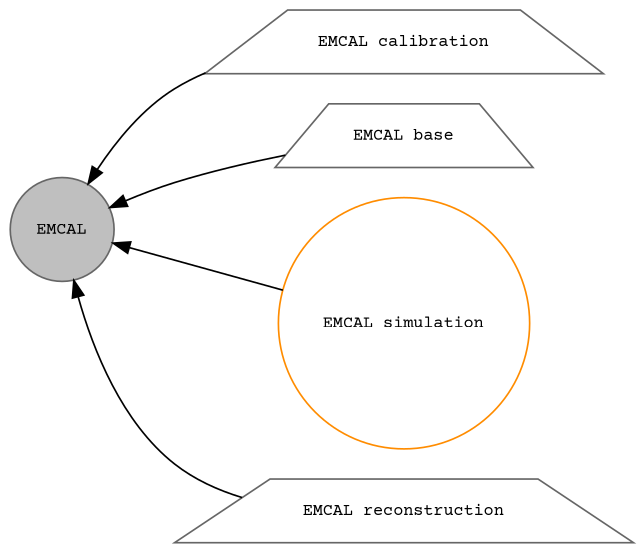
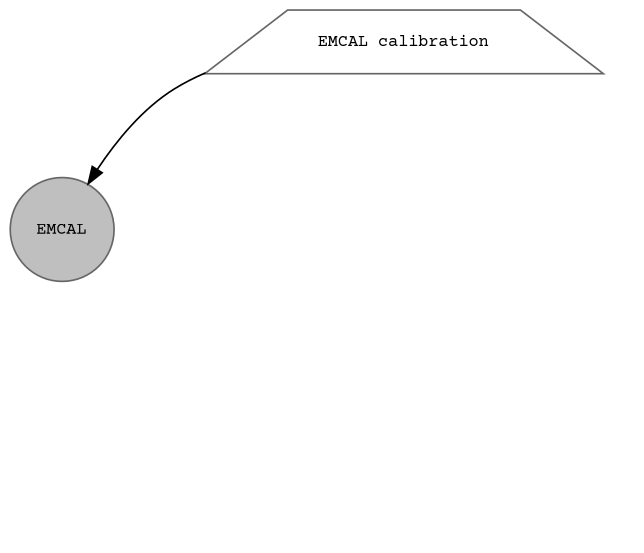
(404, 136) -> none
(404, 323) -> none
(404, 511) -> none
